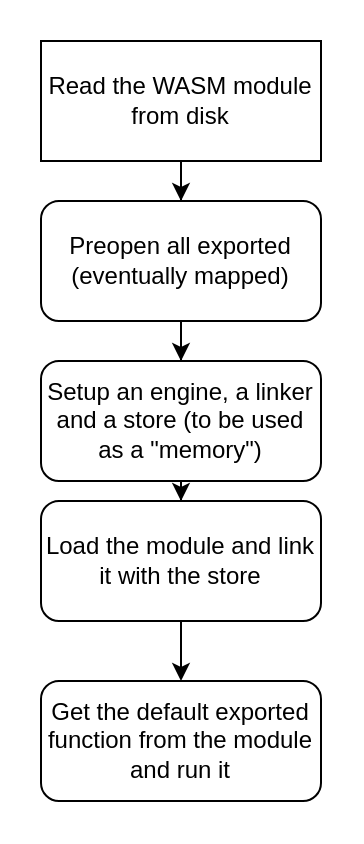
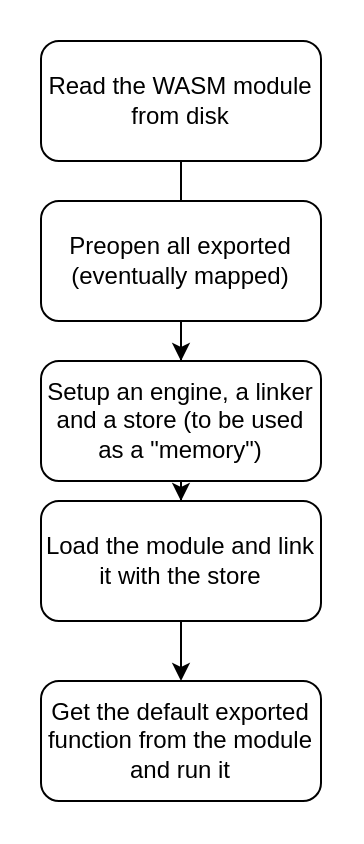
(181, 101) -> (181, 101)
(181, 186) -> (181, 191)
